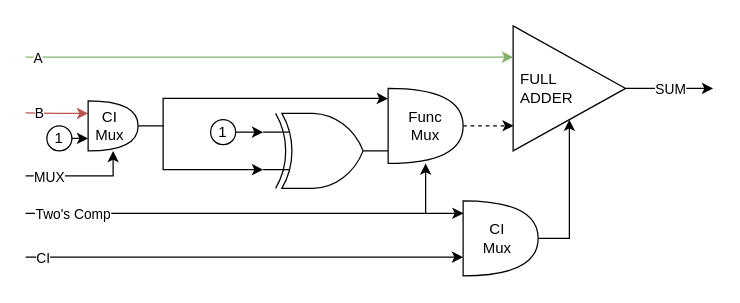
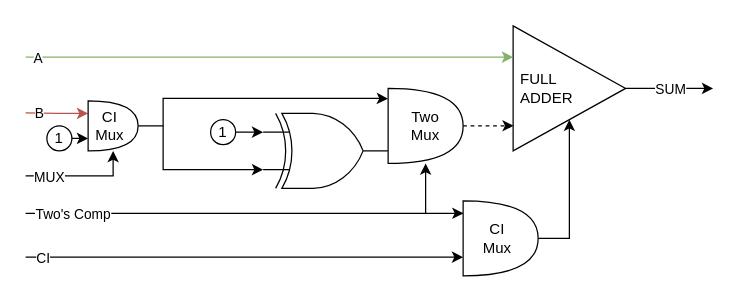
(426, 126) -> (426, 126)
